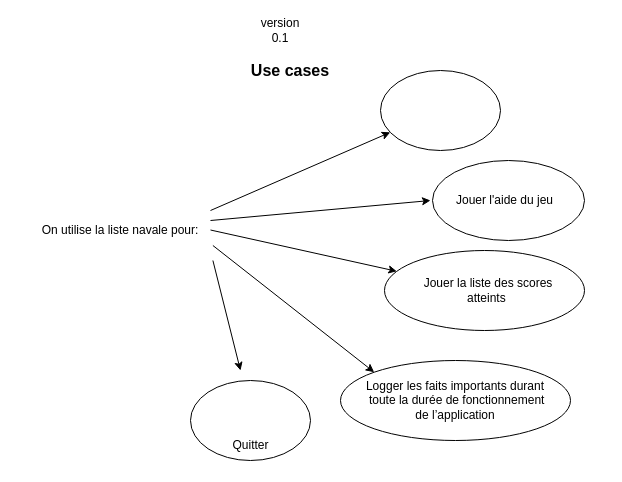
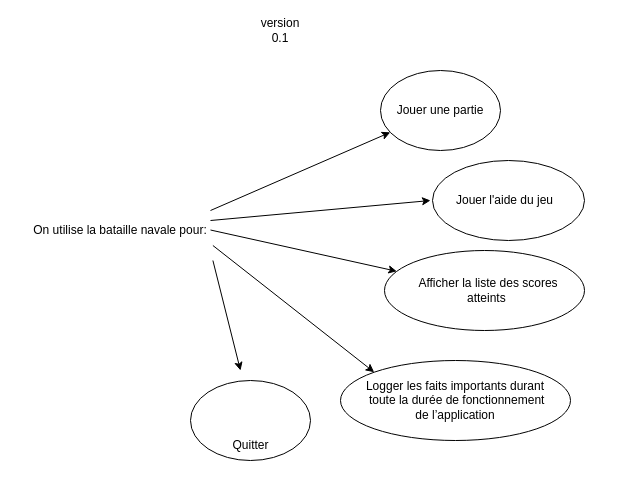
(291, 71) -> none
none -> (441, 111)
(121, 231) -> (121, 231)
(489, 291) -> (489, 291)
